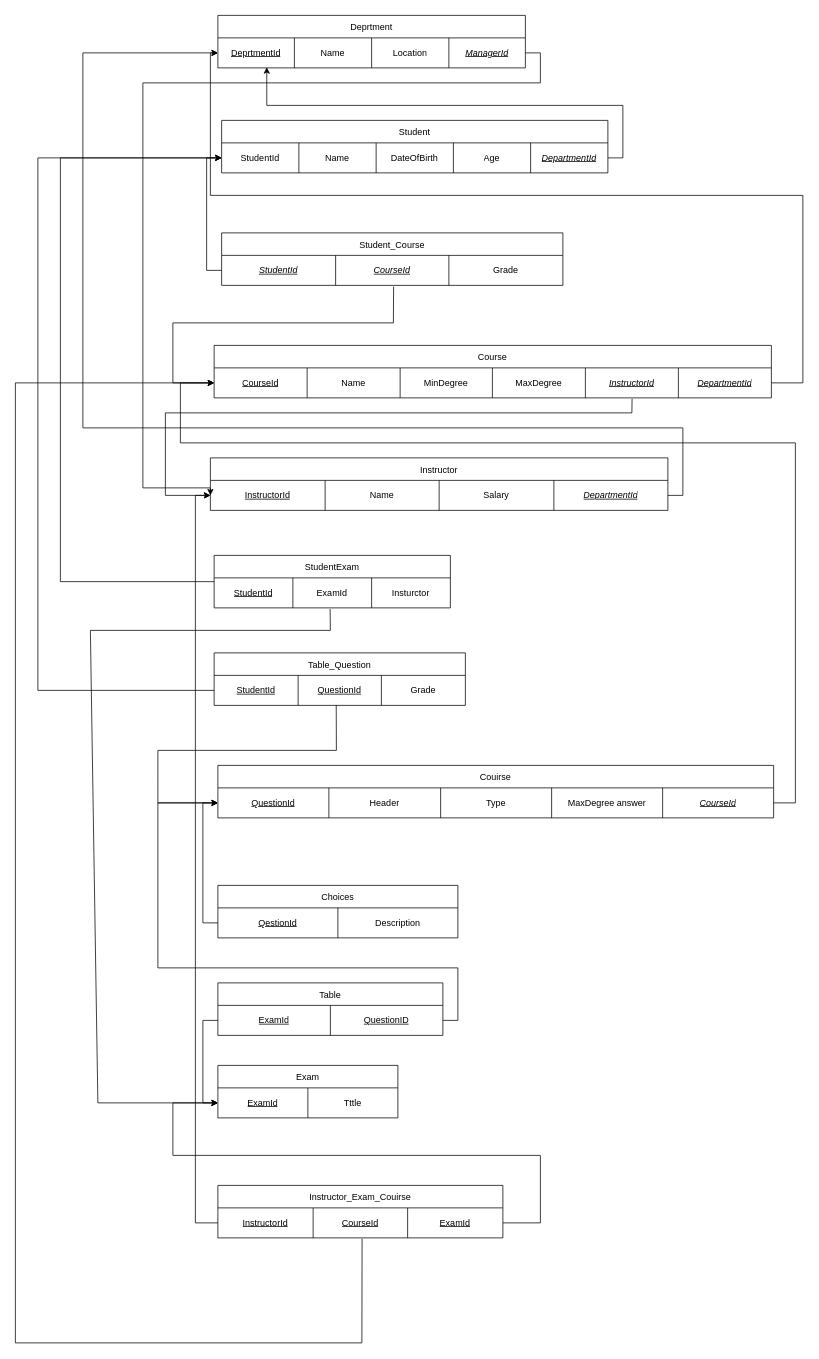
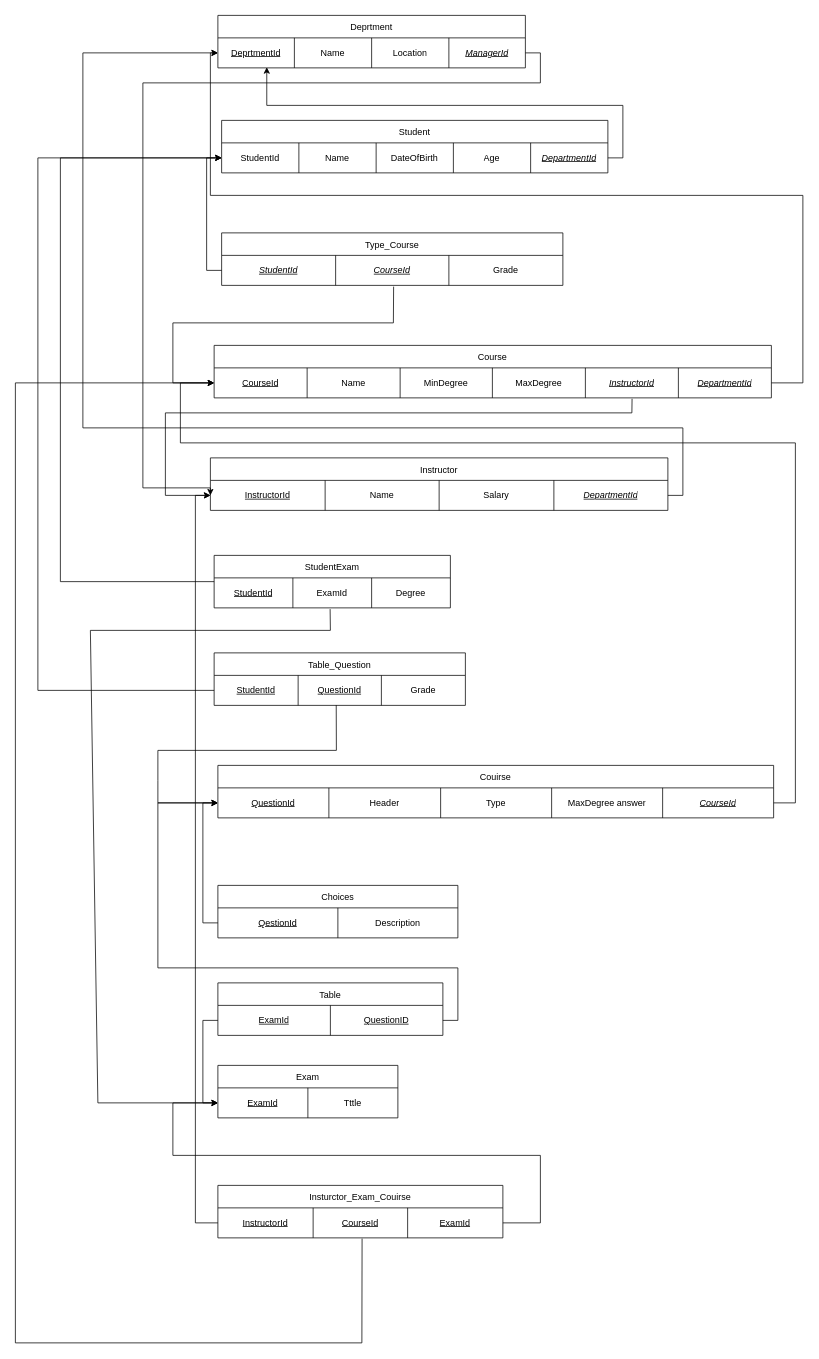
(392, 245) -> (392, 245)
(411, 593) -> (411, 593)
(360, 1197) -> (360, 1197)
